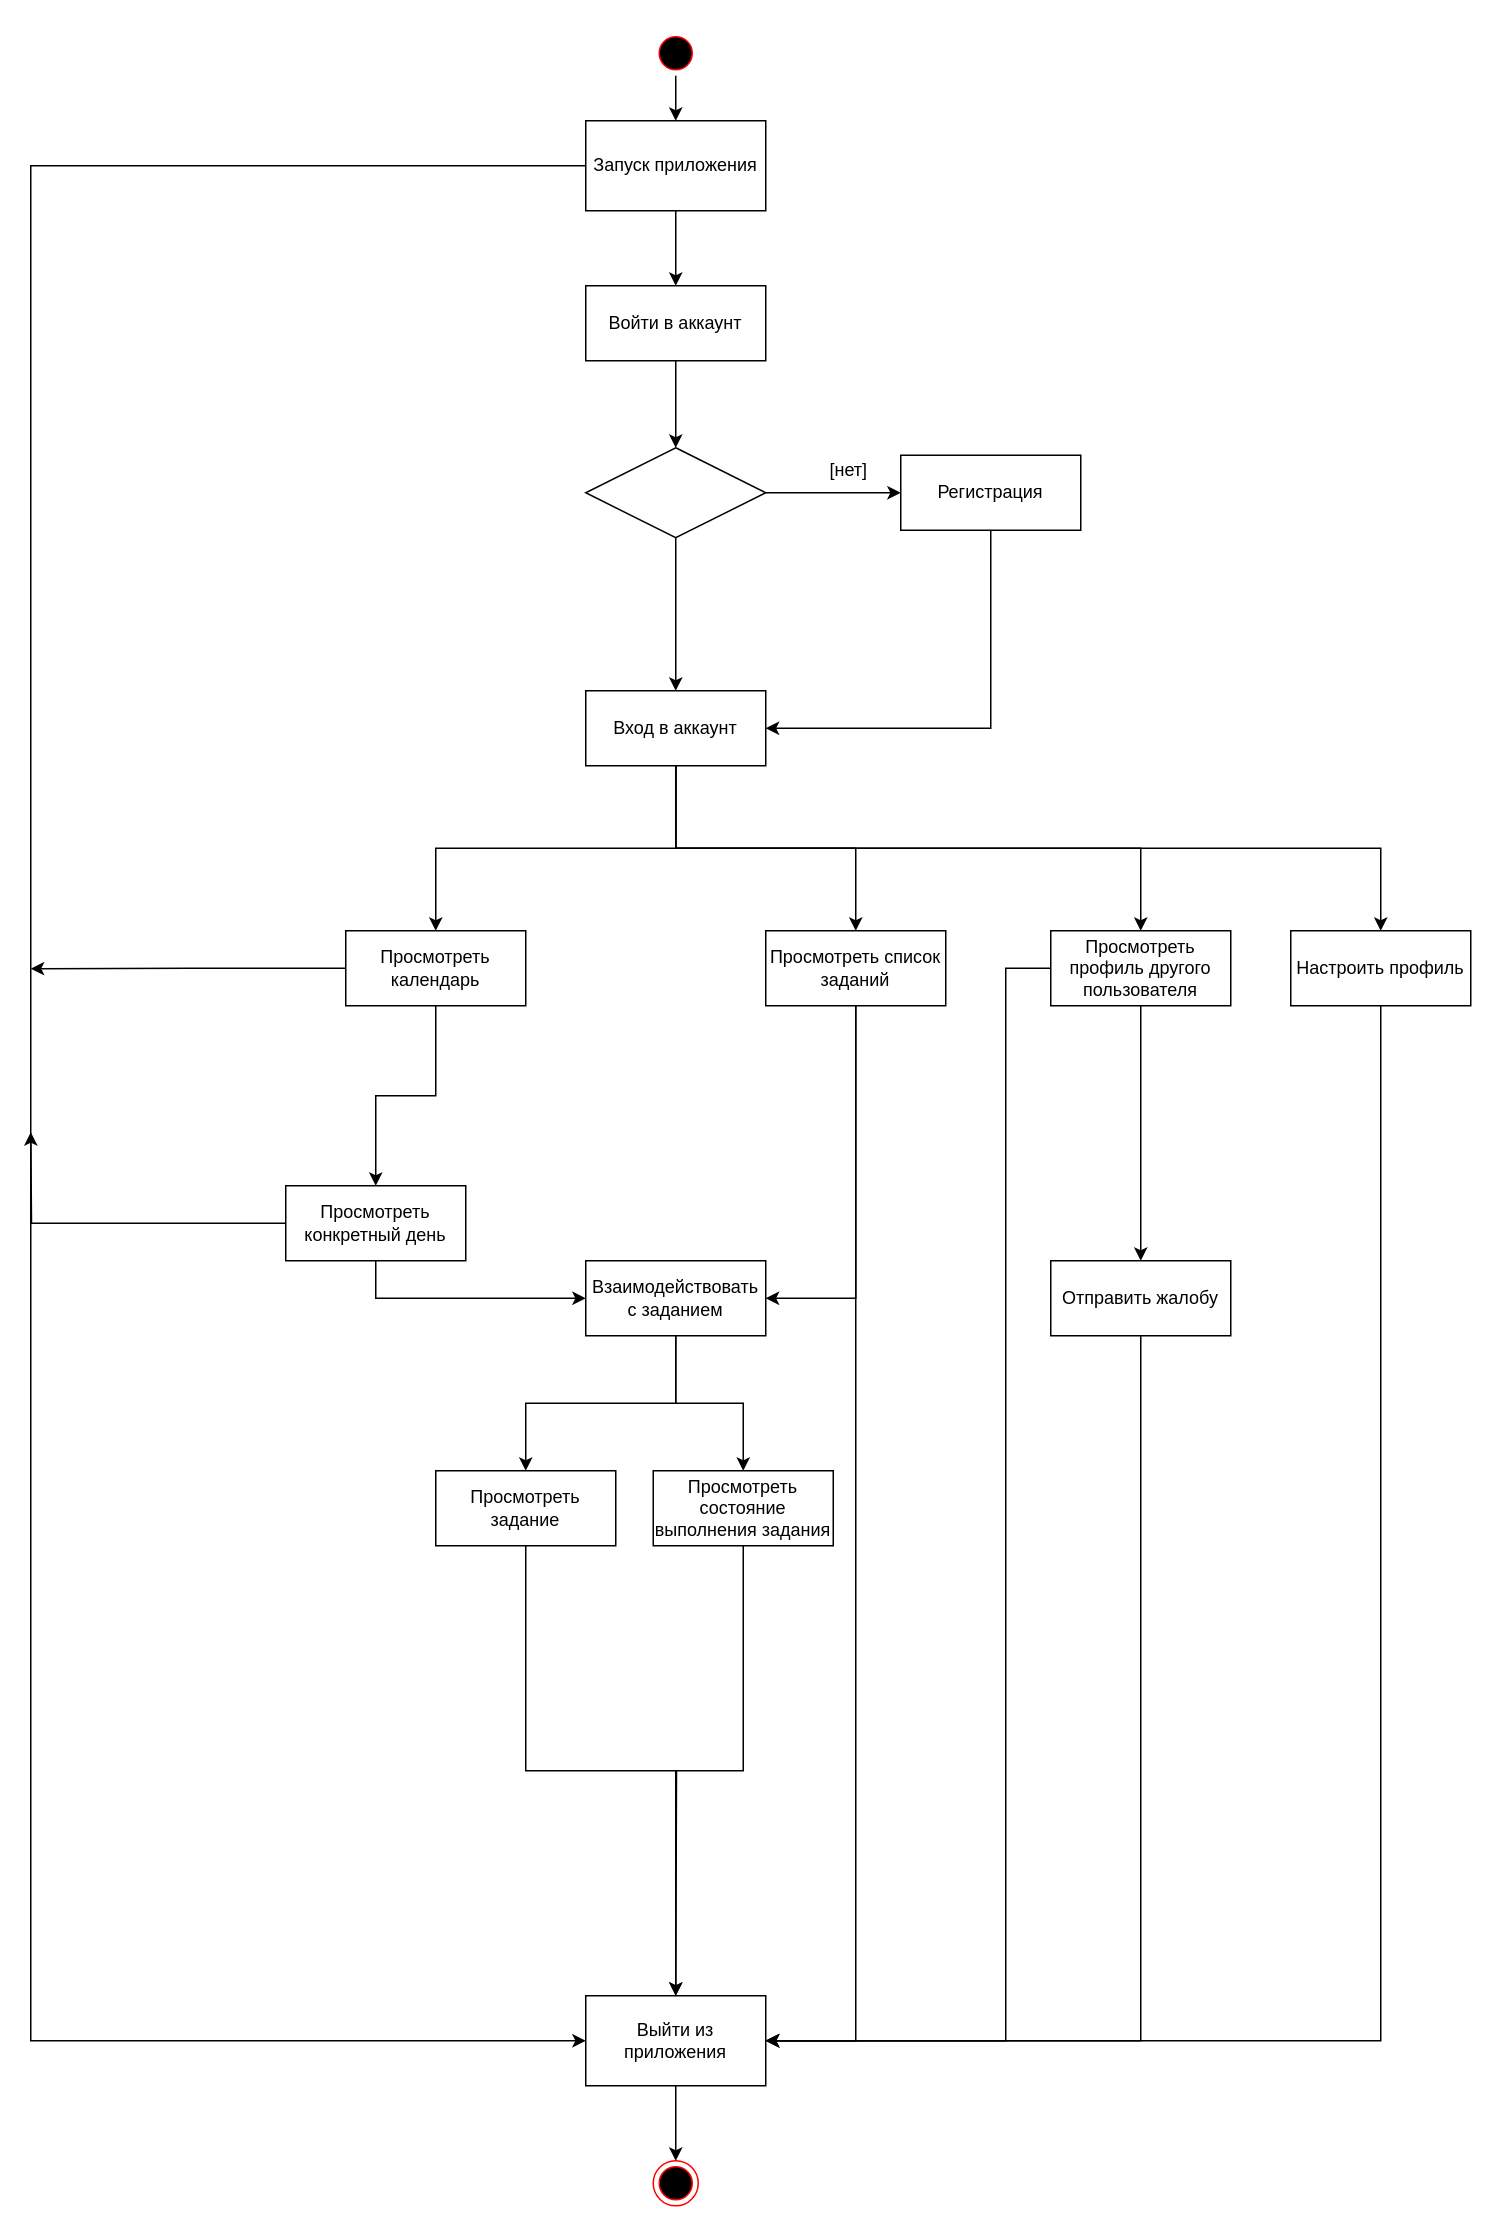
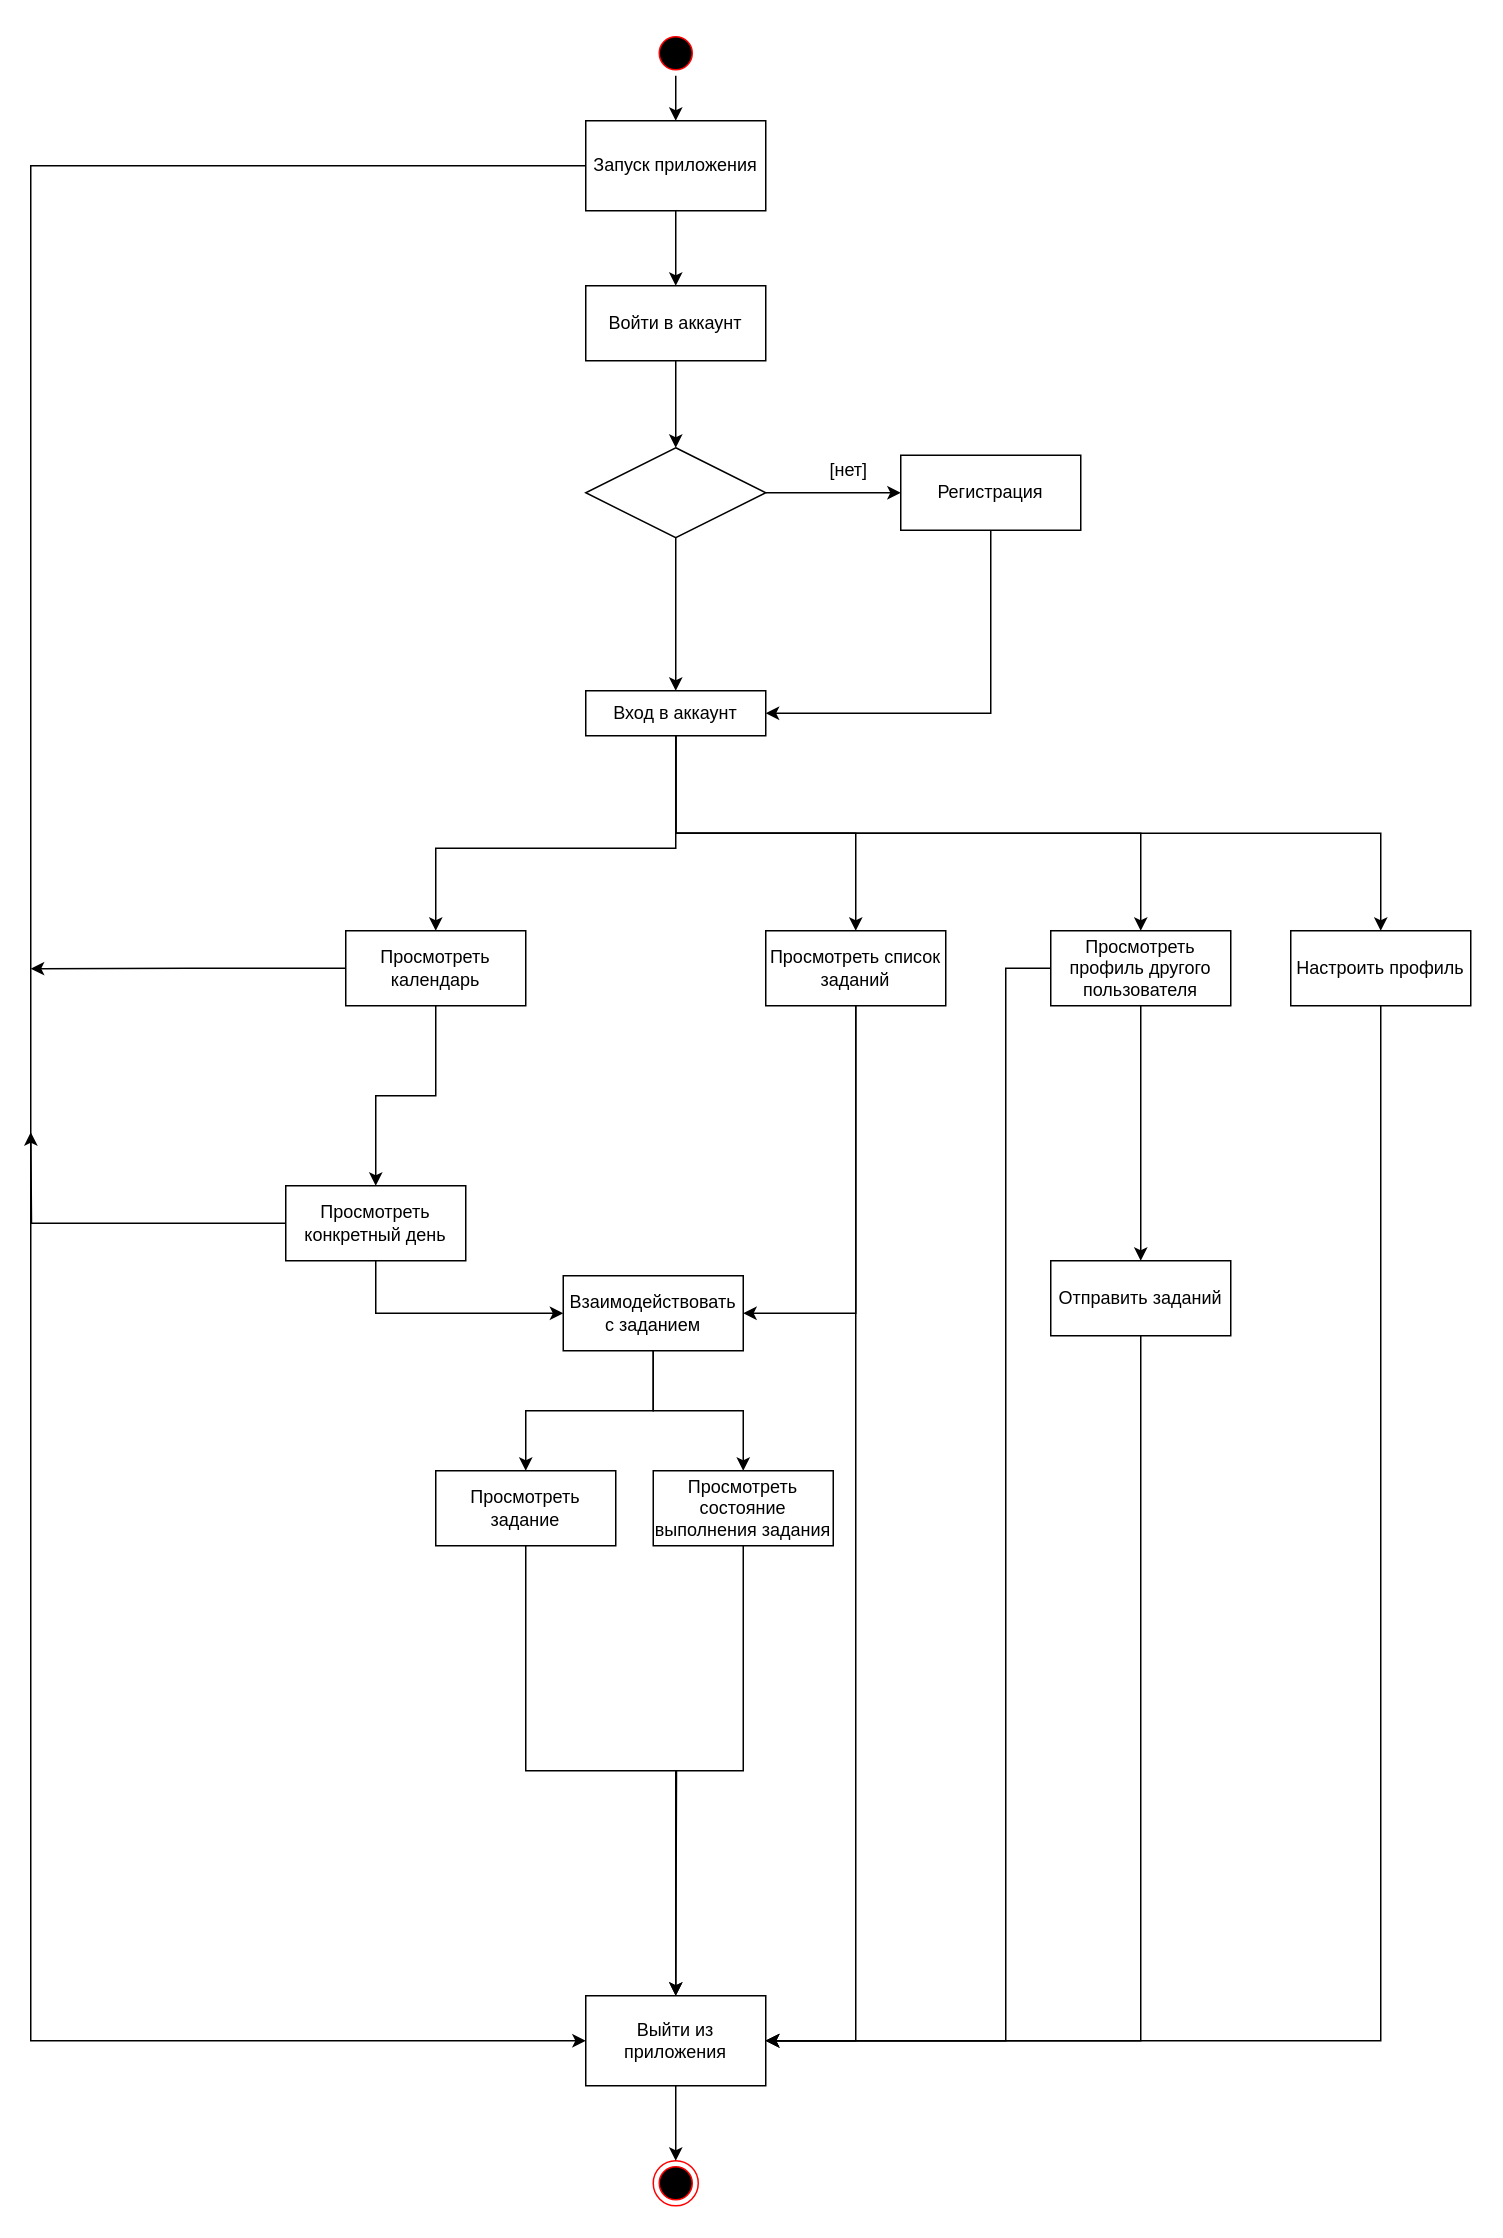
(676, 728) -> (676, 713)
(676, 1298) -> (653, 1313)
(1141, 1298) -> (1141, 1298)
